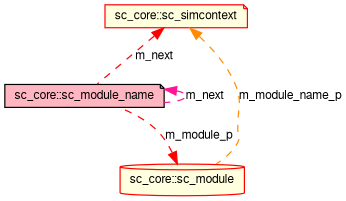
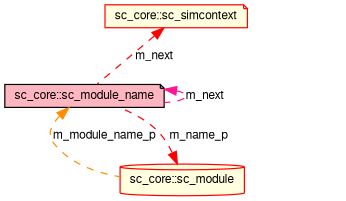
(239, 98) -> (70, 158)
(199, 136) -> (199, 136)
